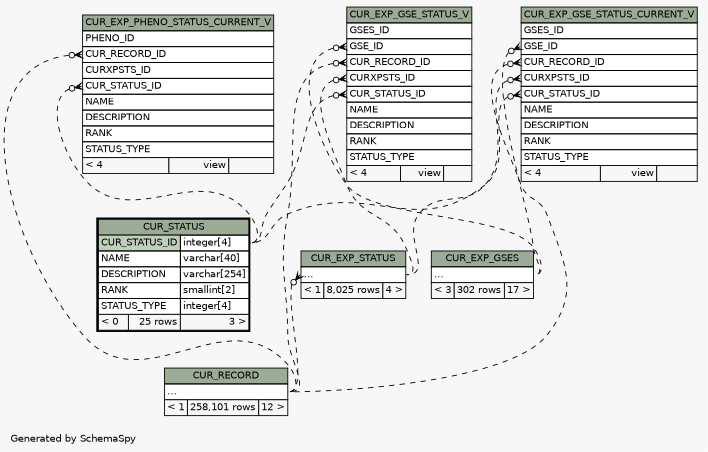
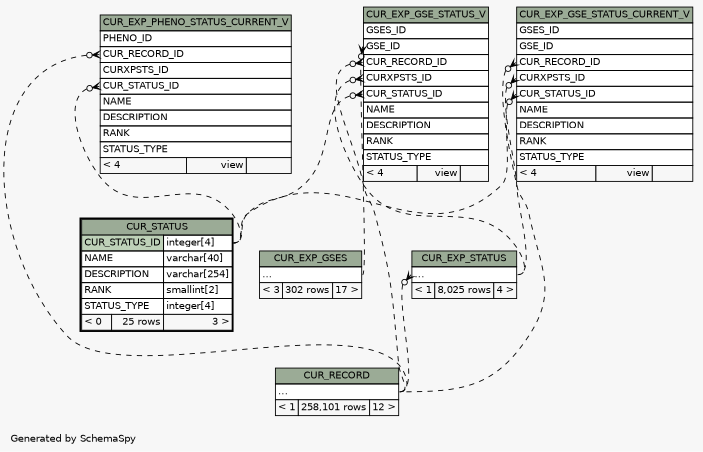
(511, 143) -> none
